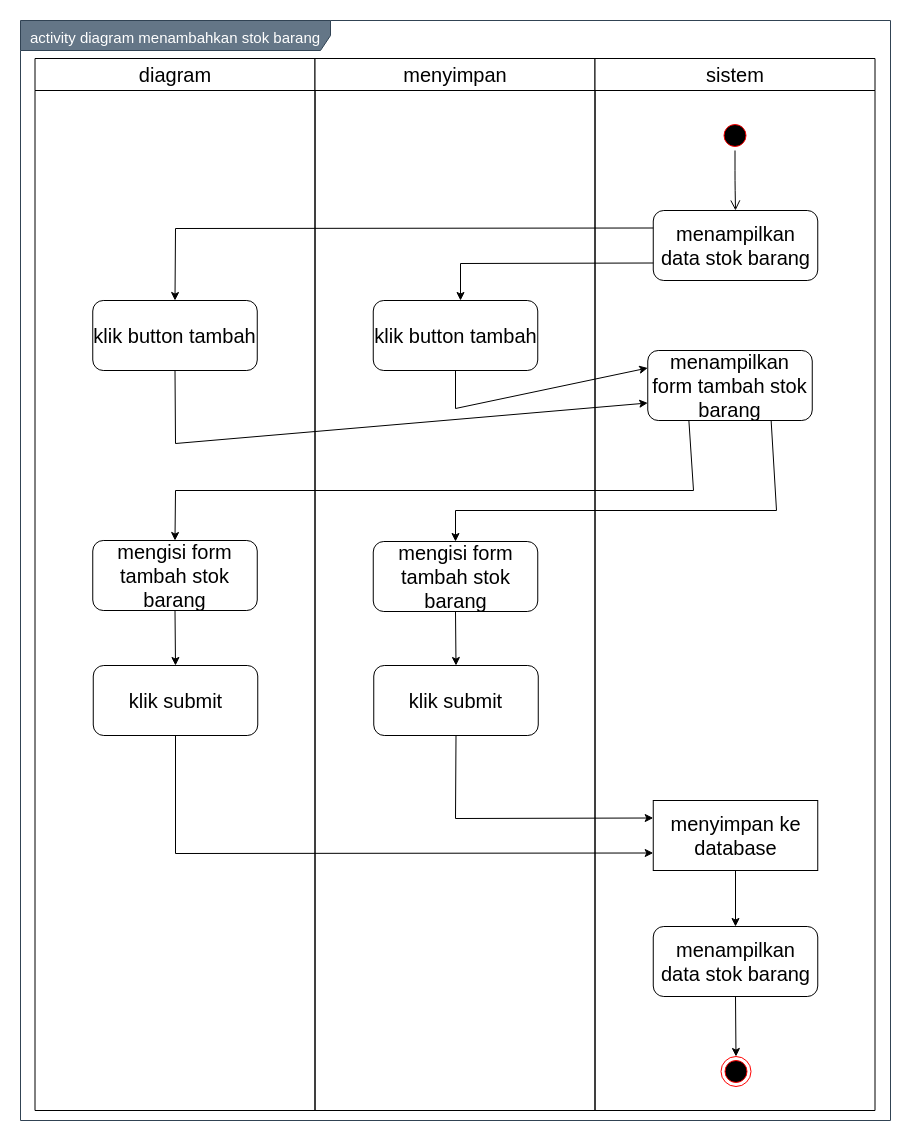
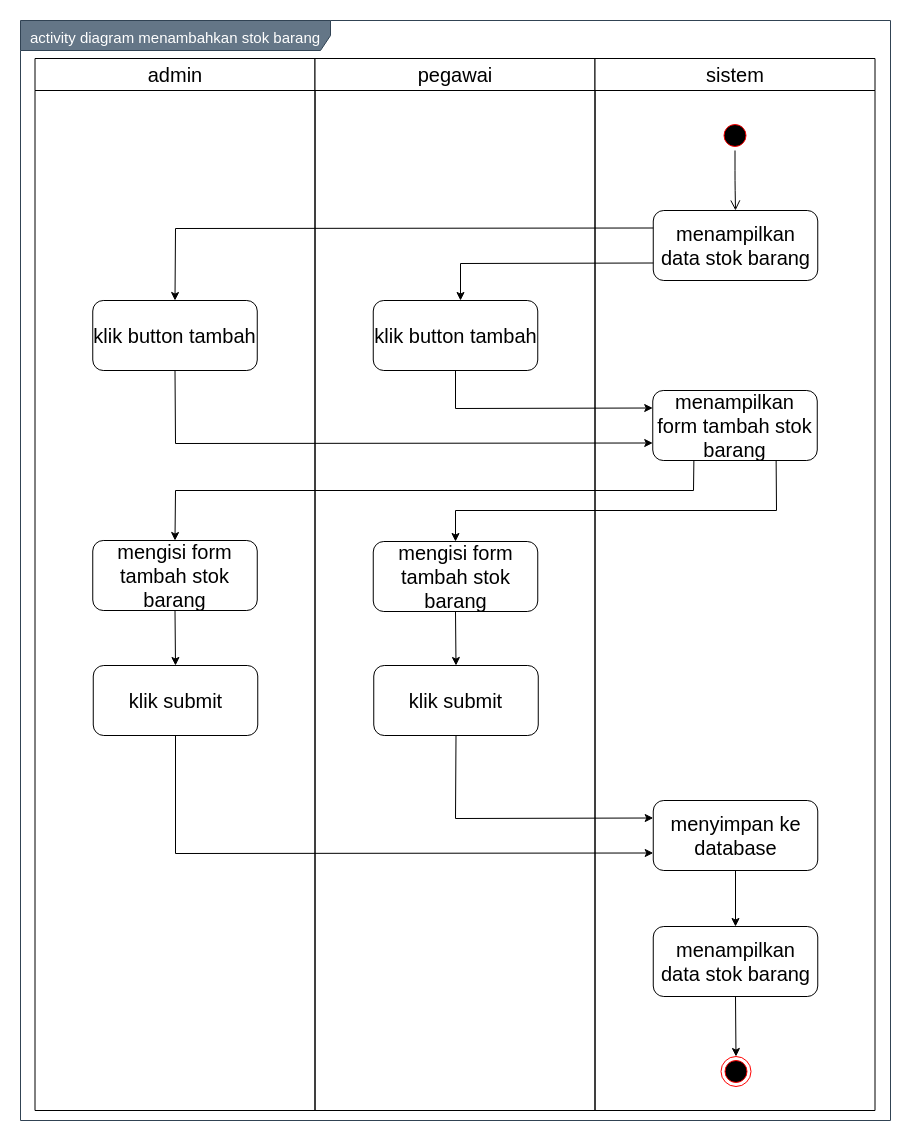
(176, 75) -> (176, 75)
(456, 75) -> (456, 75)
(730, 386) -> (735, 426)
(736, 836) -> (736, 836)
